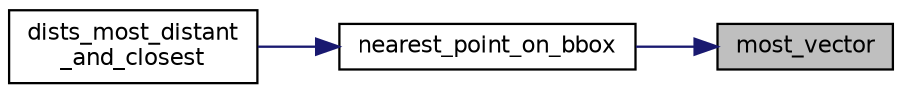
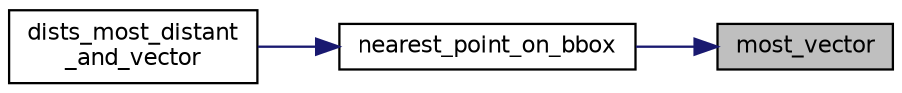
(133, 47) -> (133, 47)
